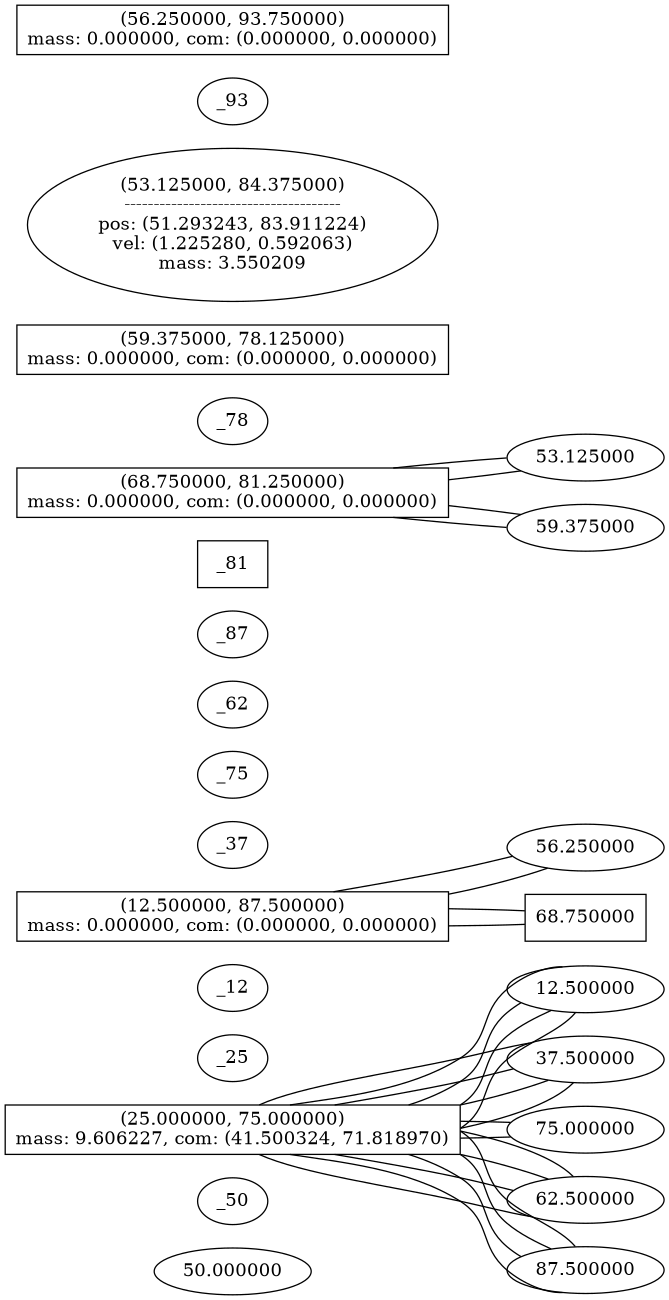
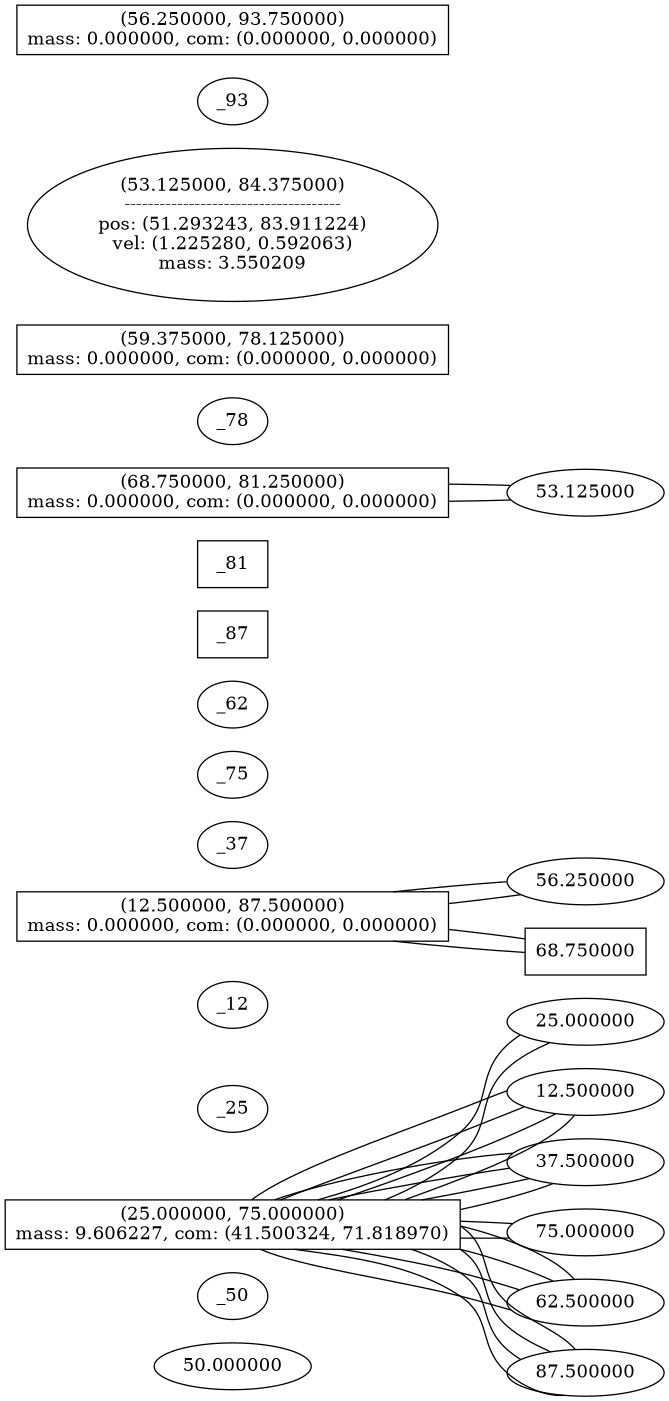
(586, 528) -> none
(233, 634) -> (233, 634)
none -> (586, 1022)
